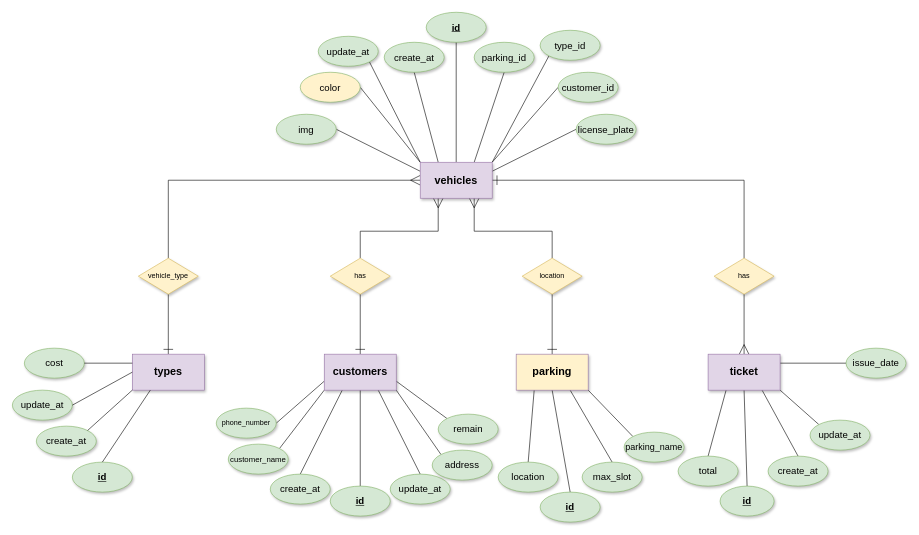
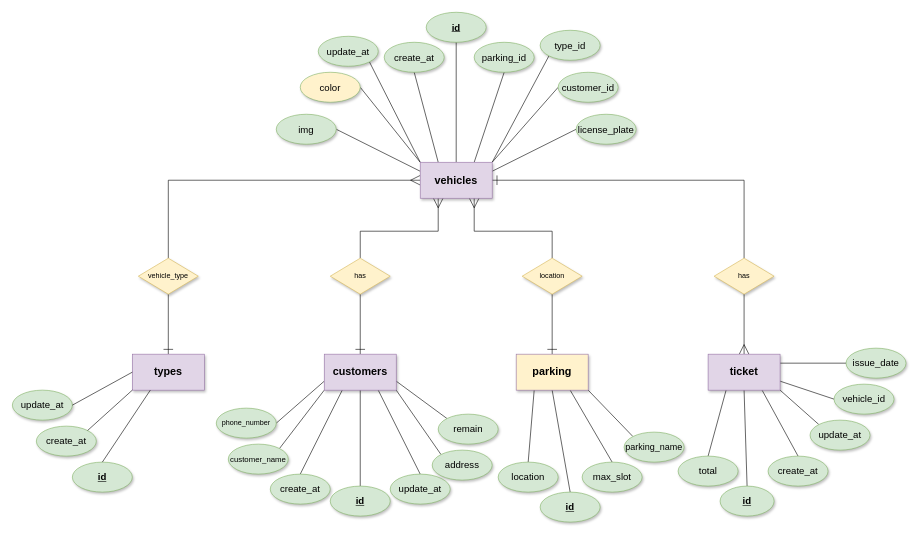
(54, 363) -> none
(108, 363) -> none
none -> (807, 390)
none -> (864, 399)
